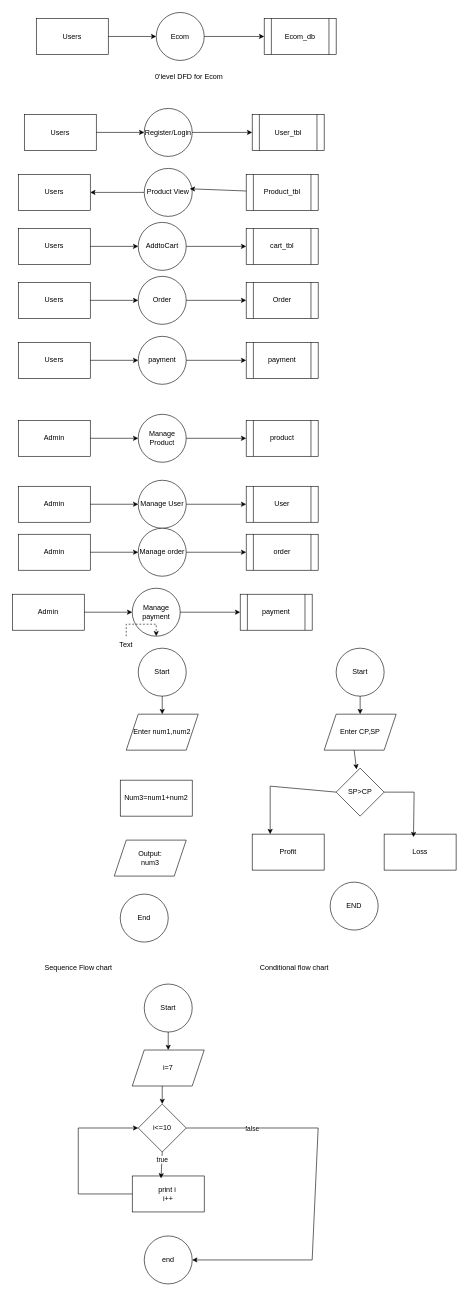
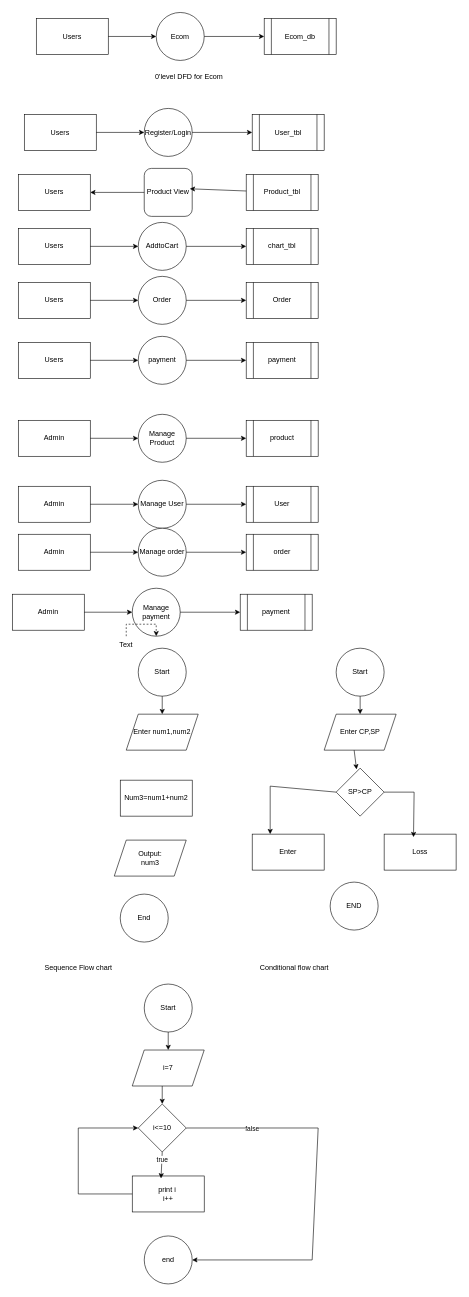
(168, 192) -> (168, 192)
(282, 246) -> (282, 246)
(288, 852) -> (288, 852)
